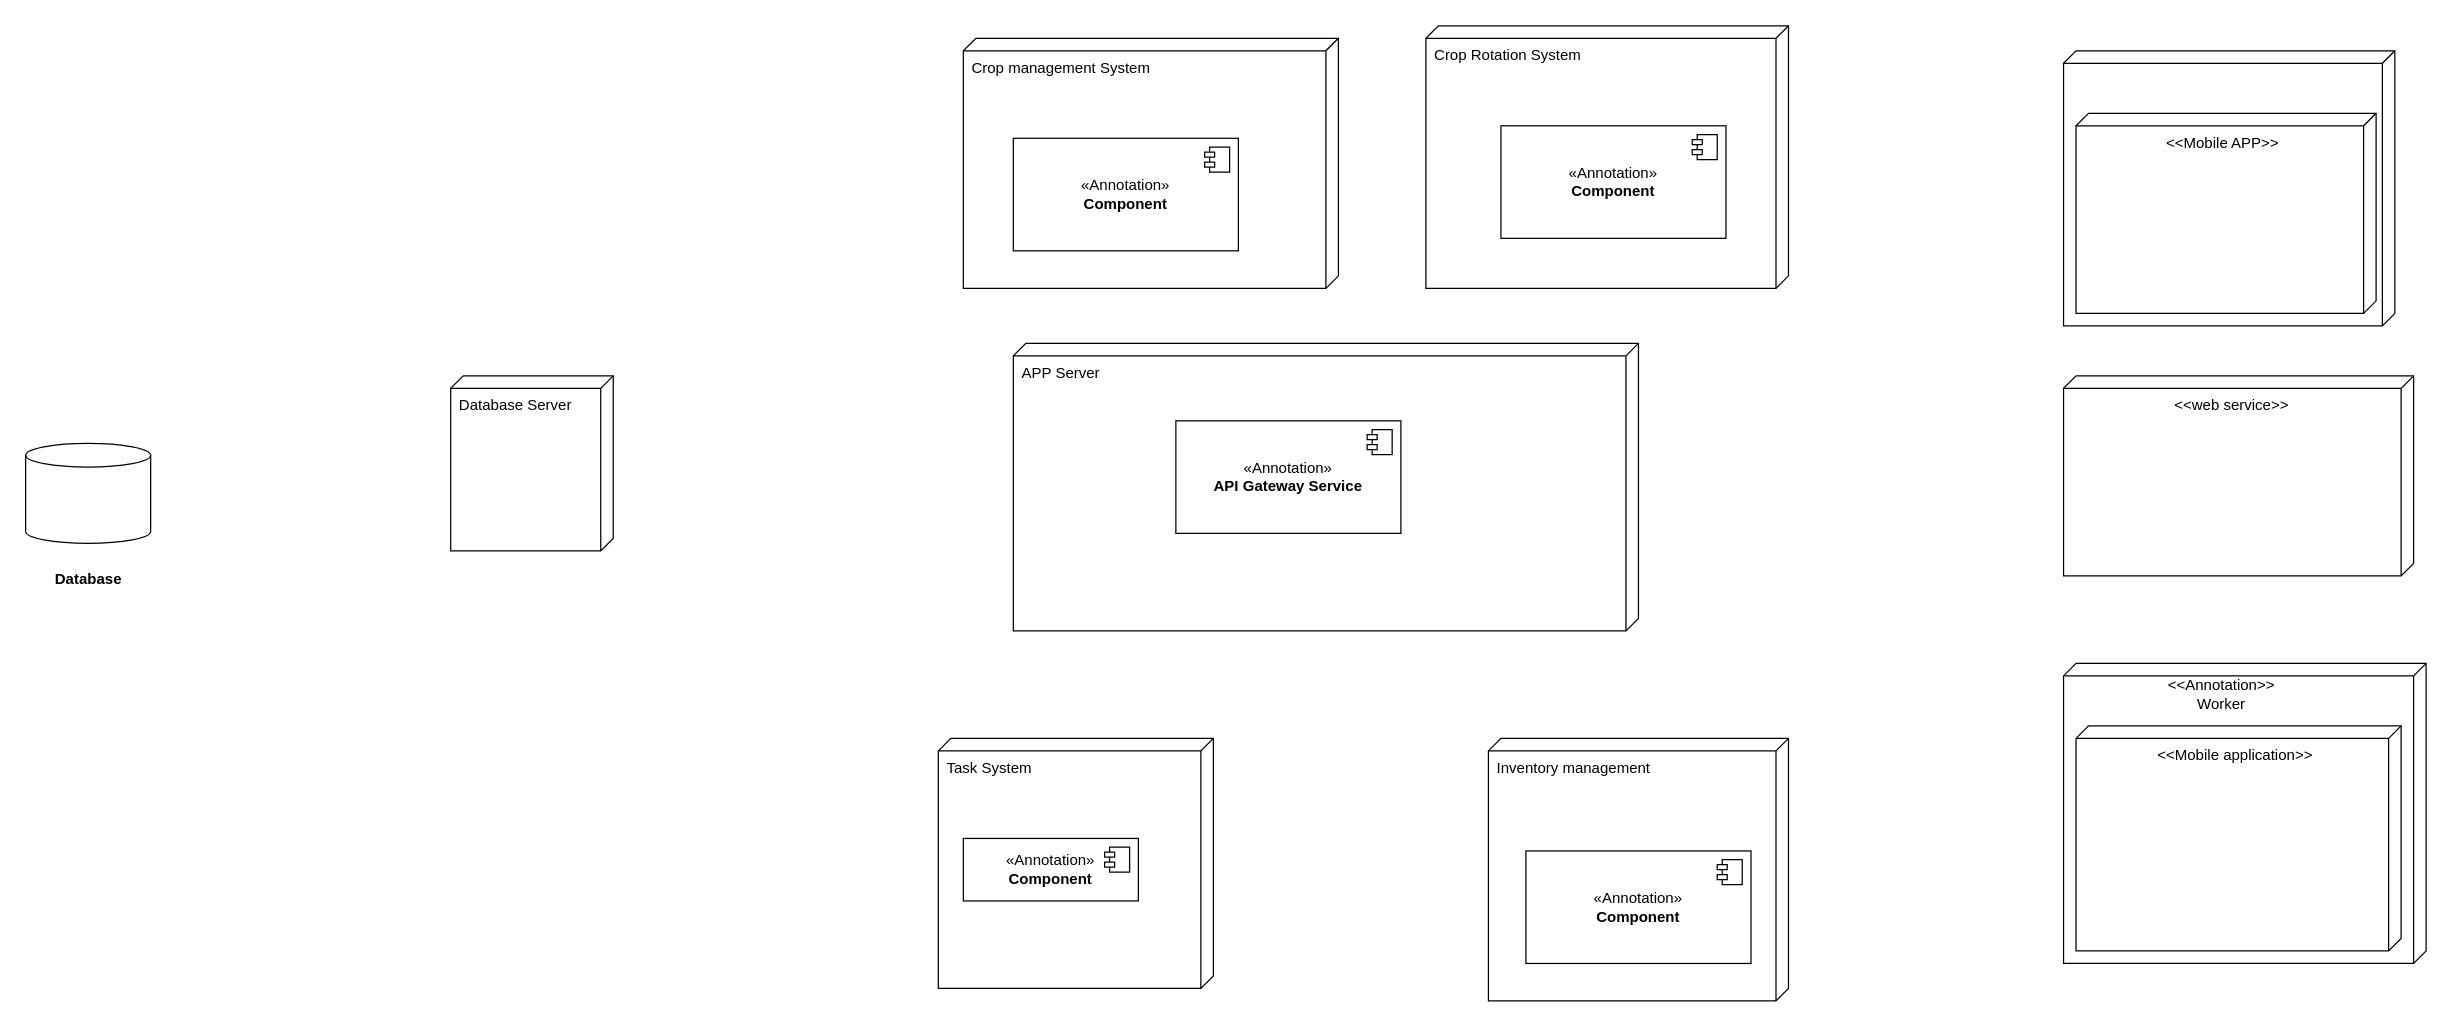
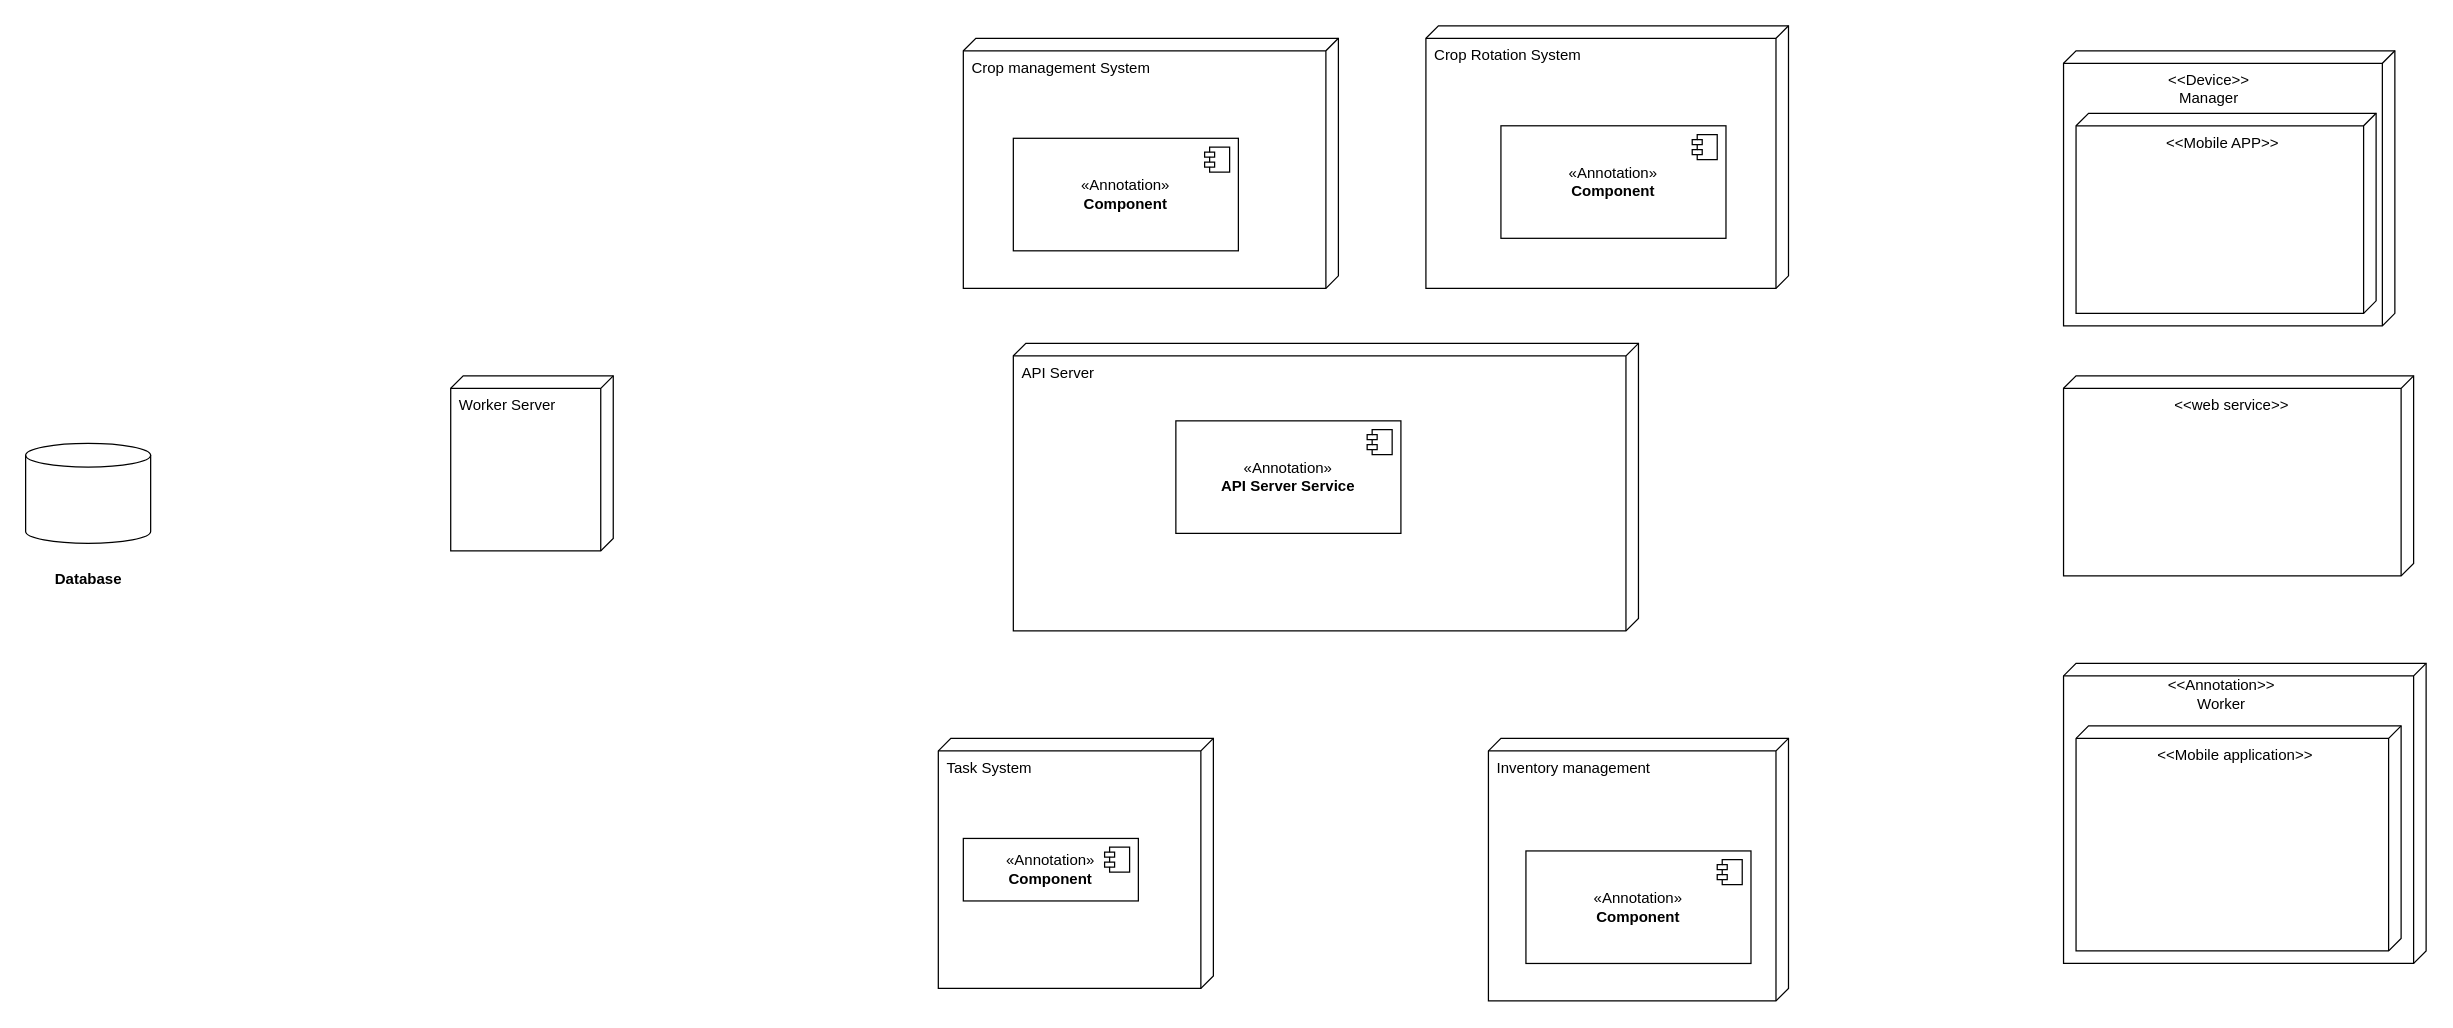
none -> (2208, 79)
(1062, 373) -> (1062, 373)
(520, 406) -> (512, 406)
(1288, 477) -> (1288, 477)
